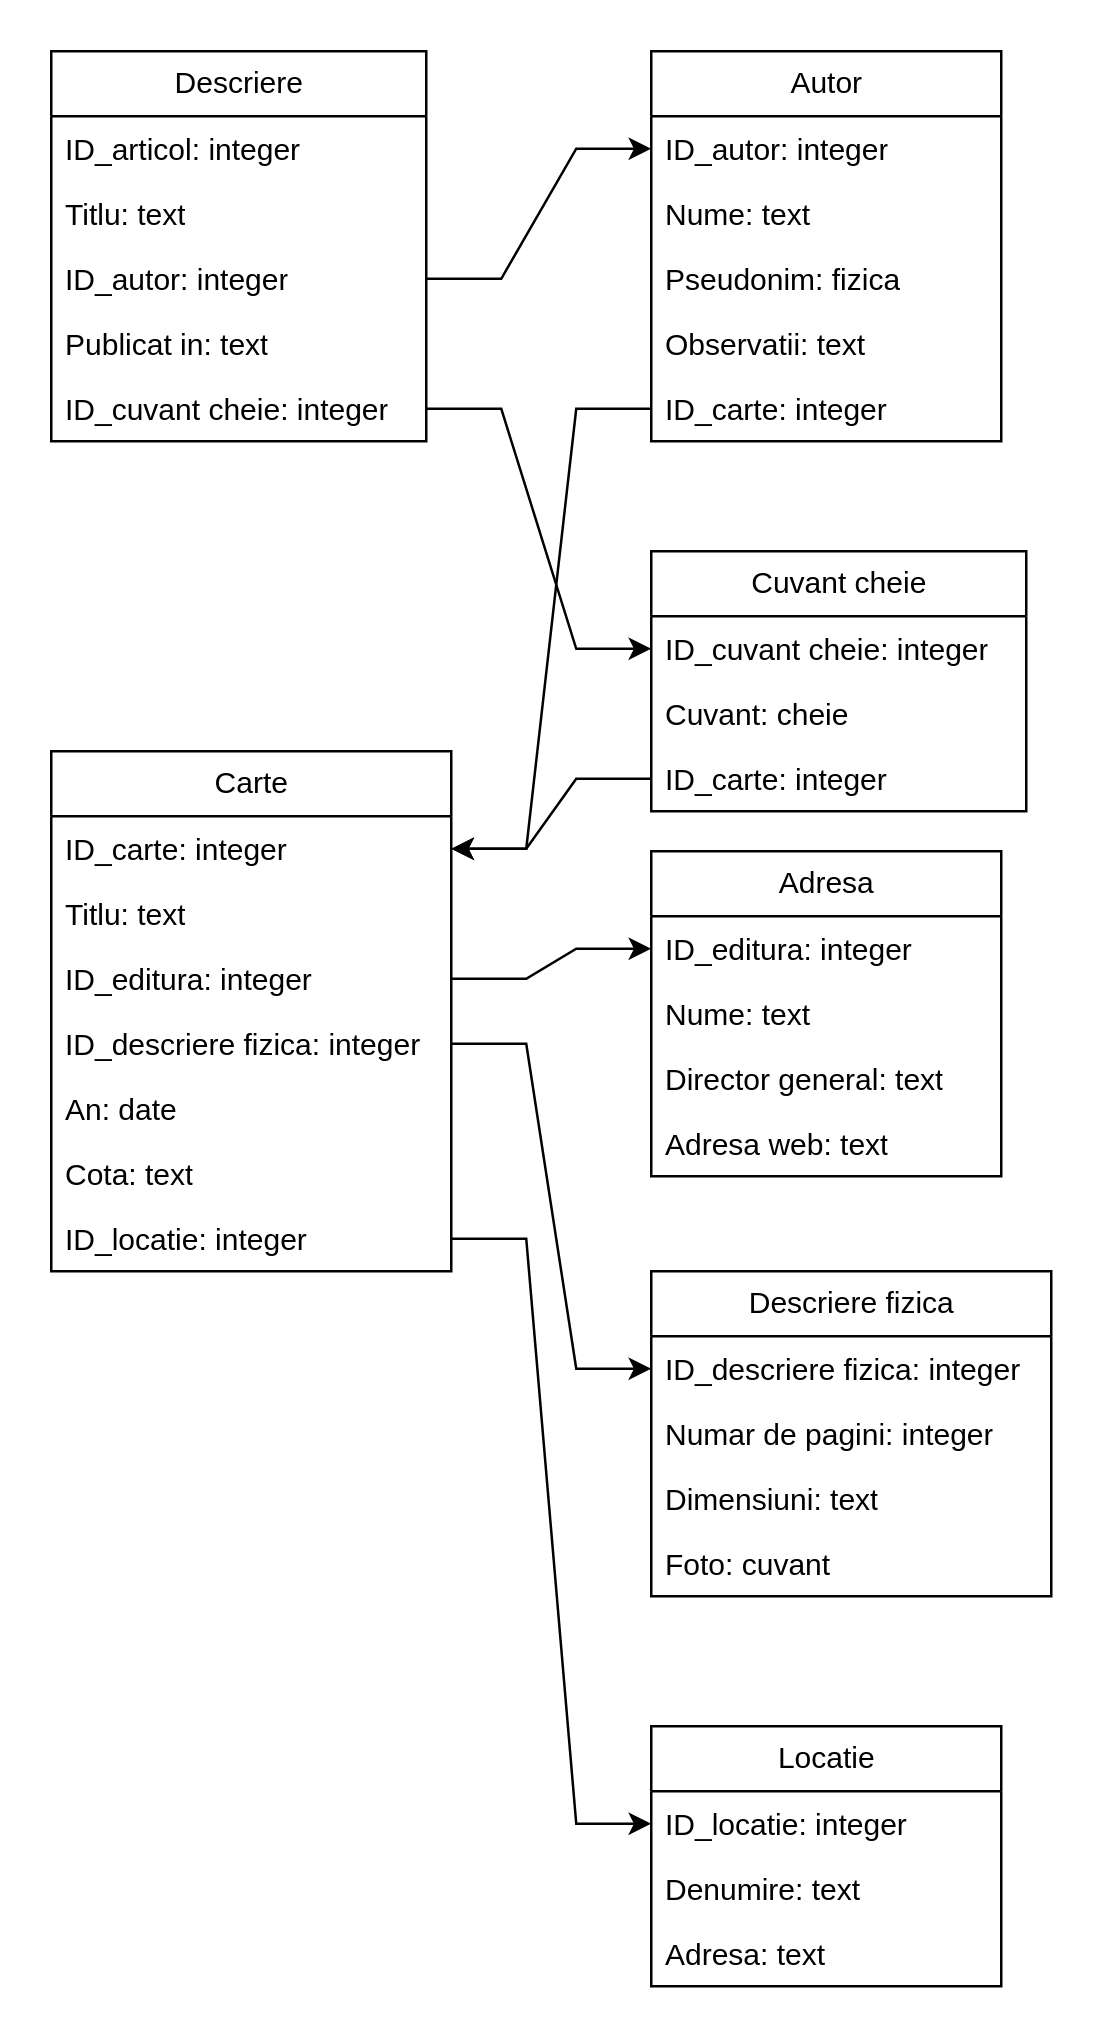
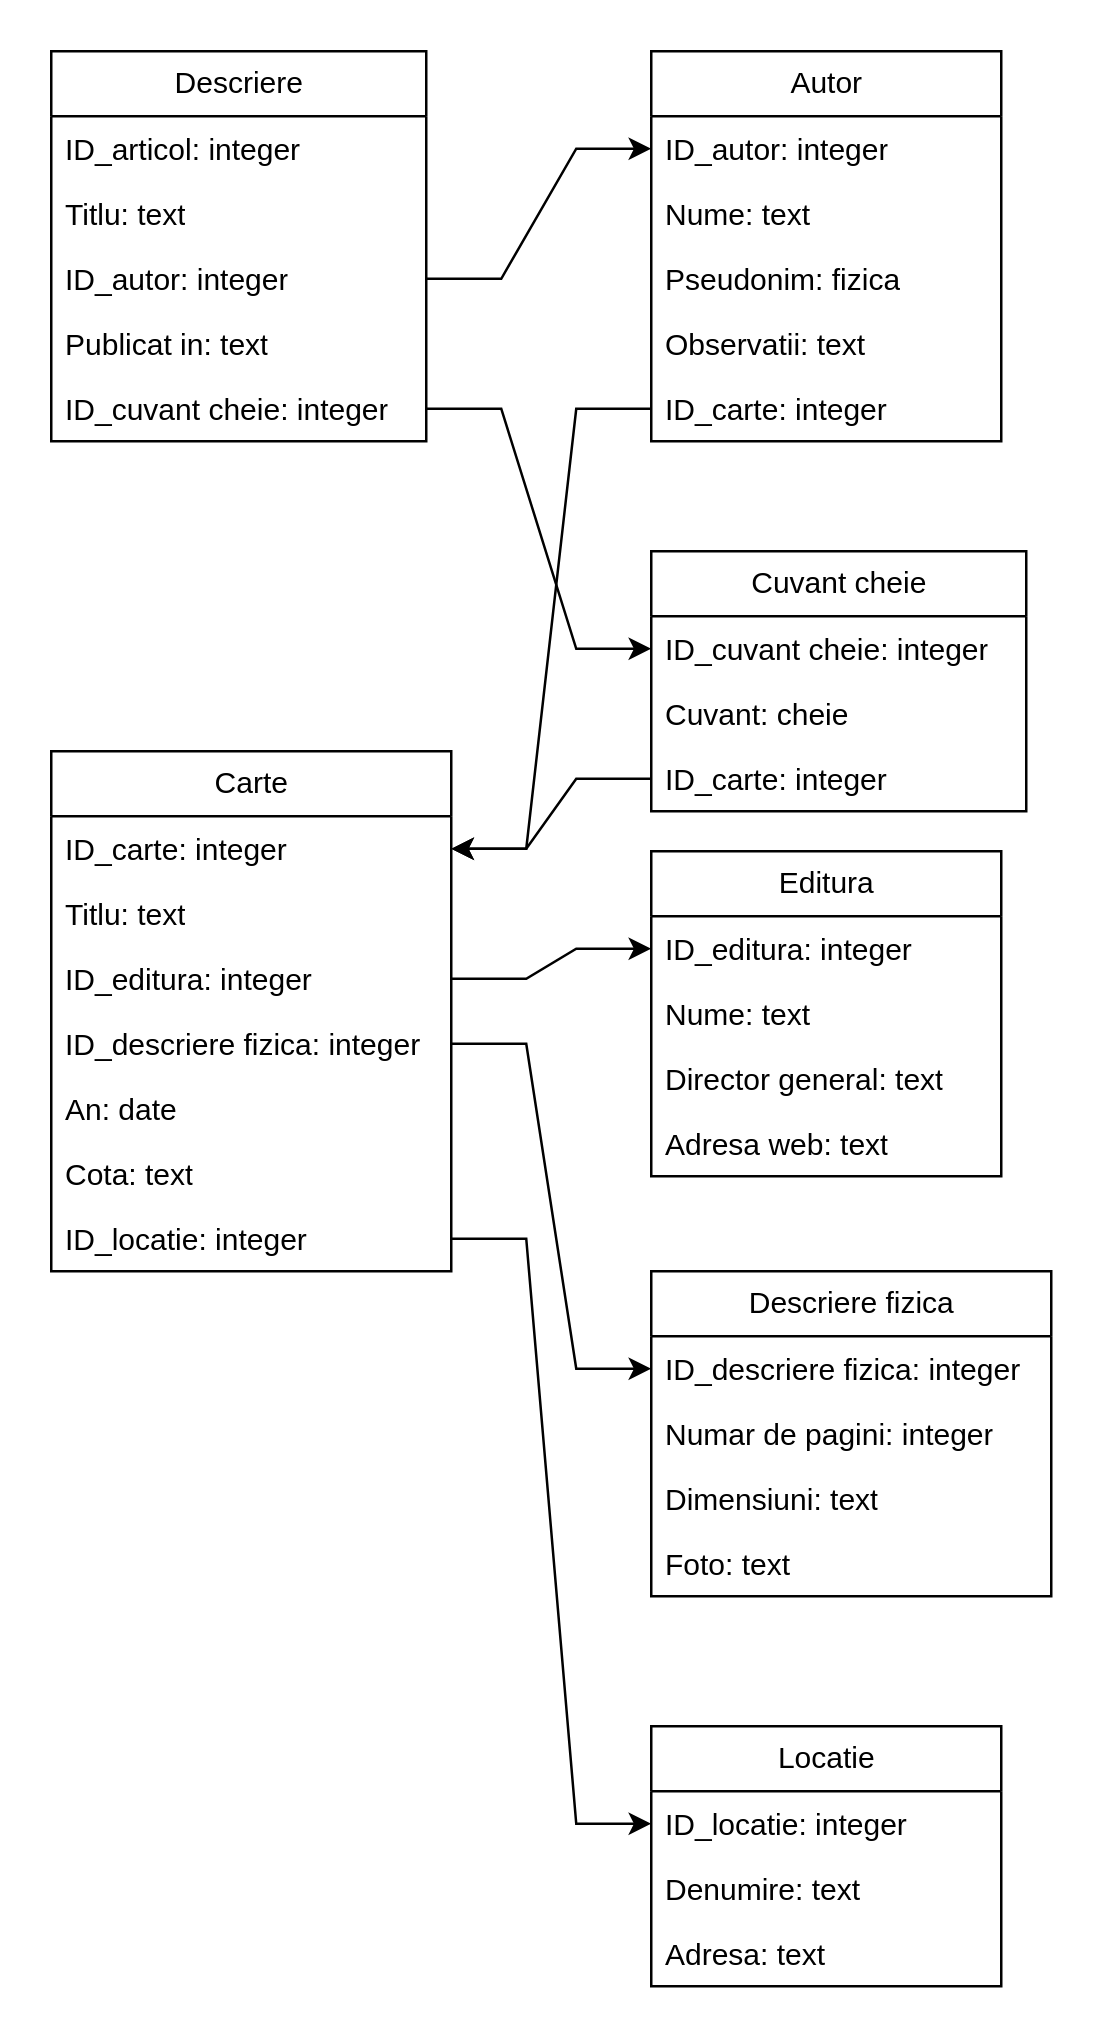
(828, 884) -> (828, 884)
(759, 1567) -> (742, 1567)
